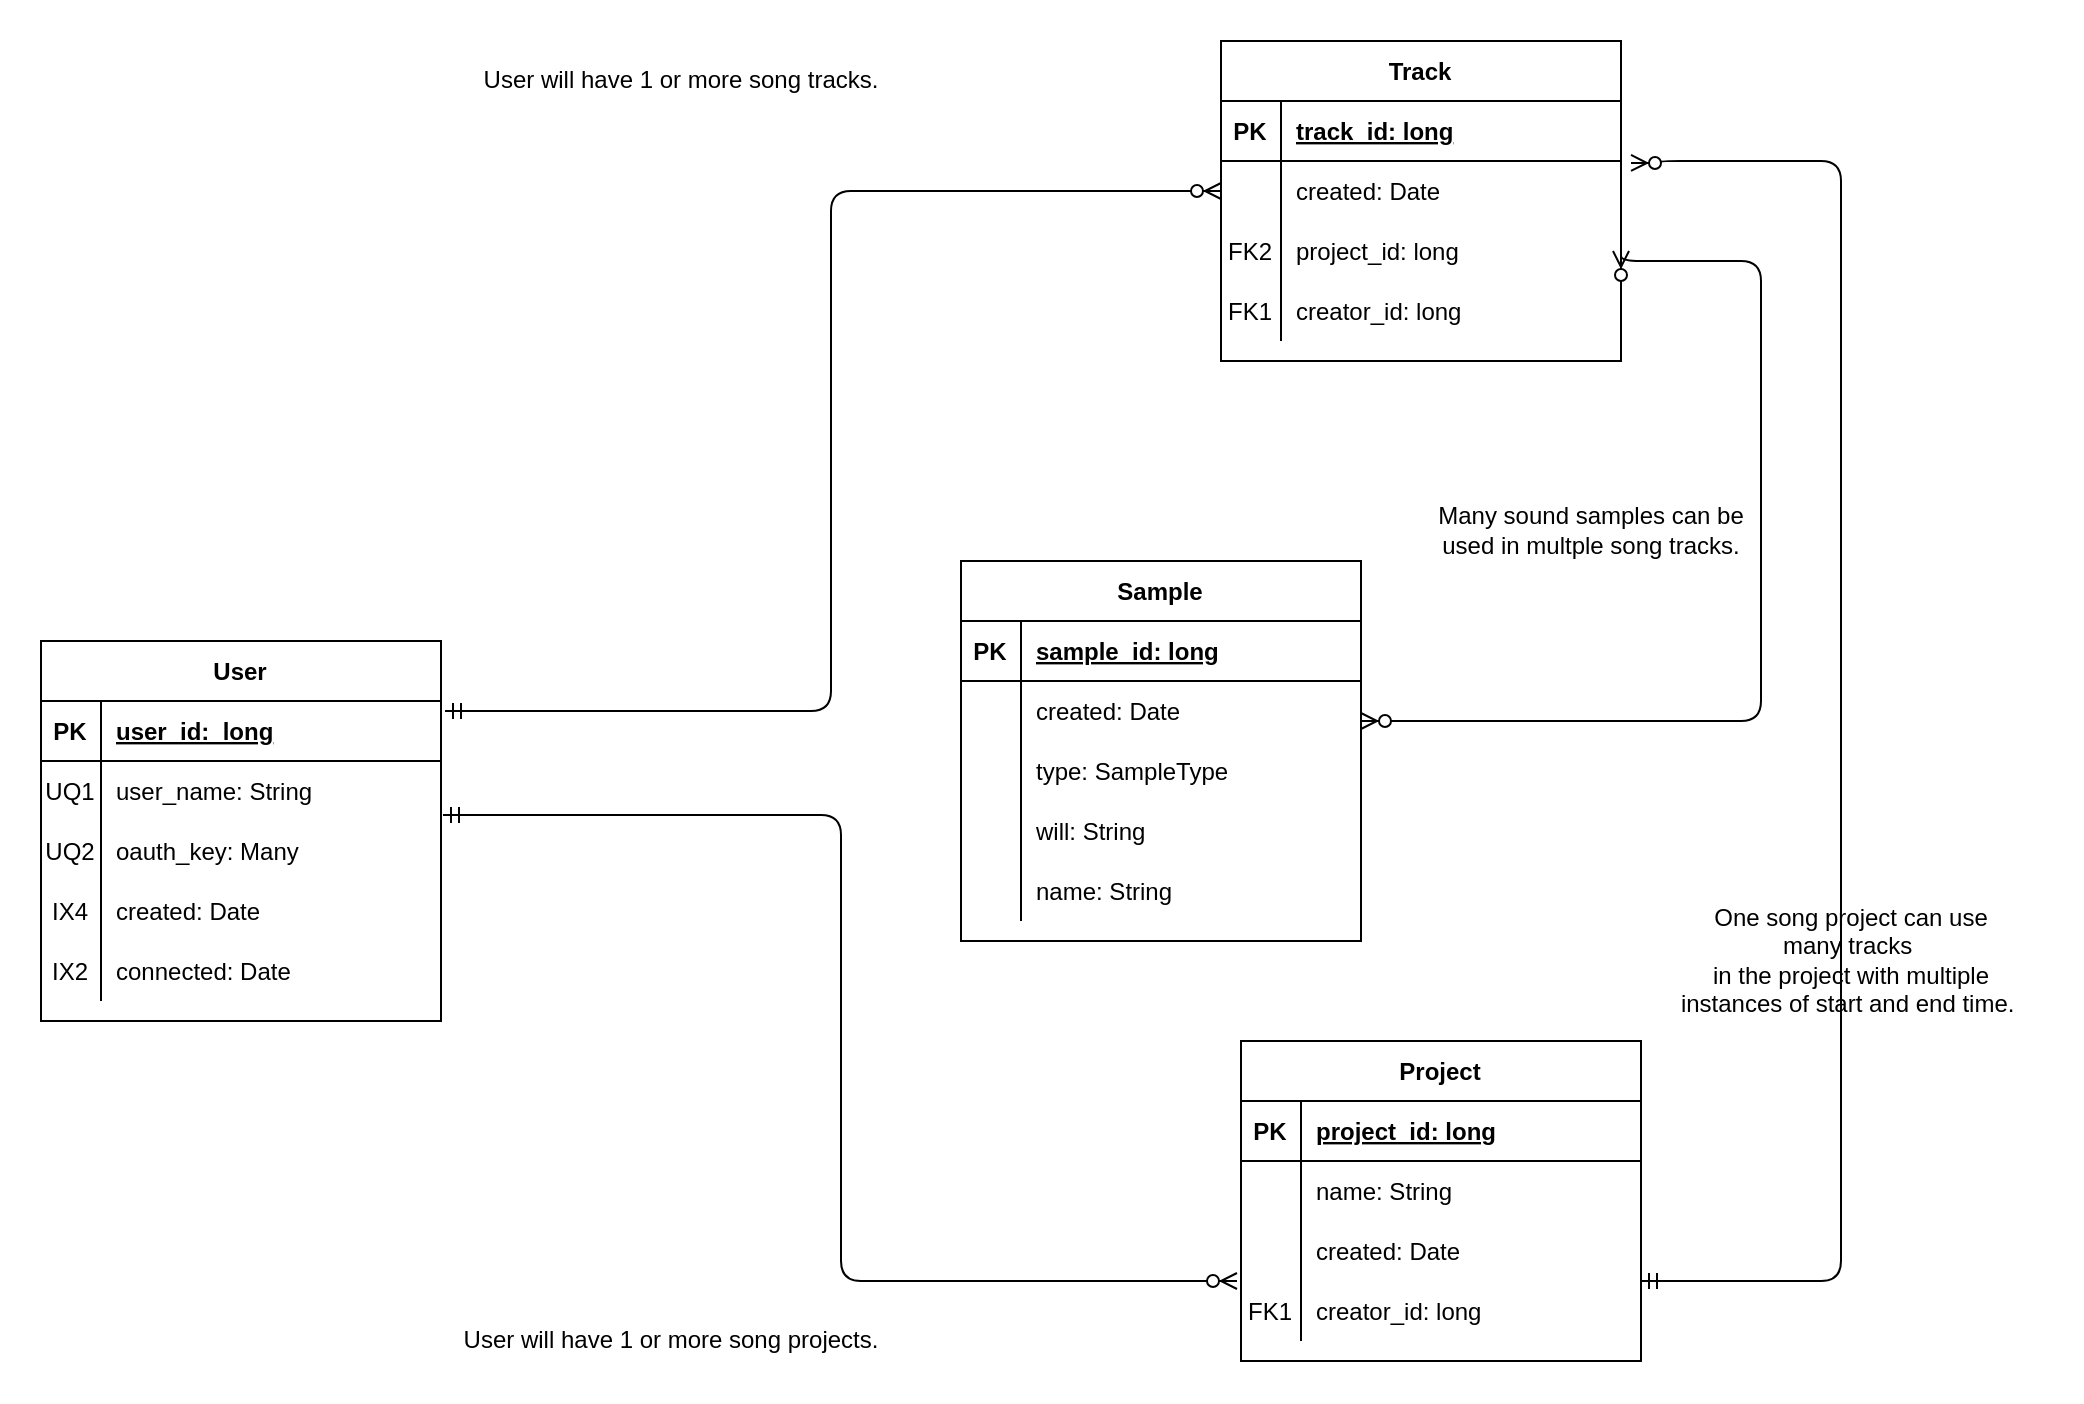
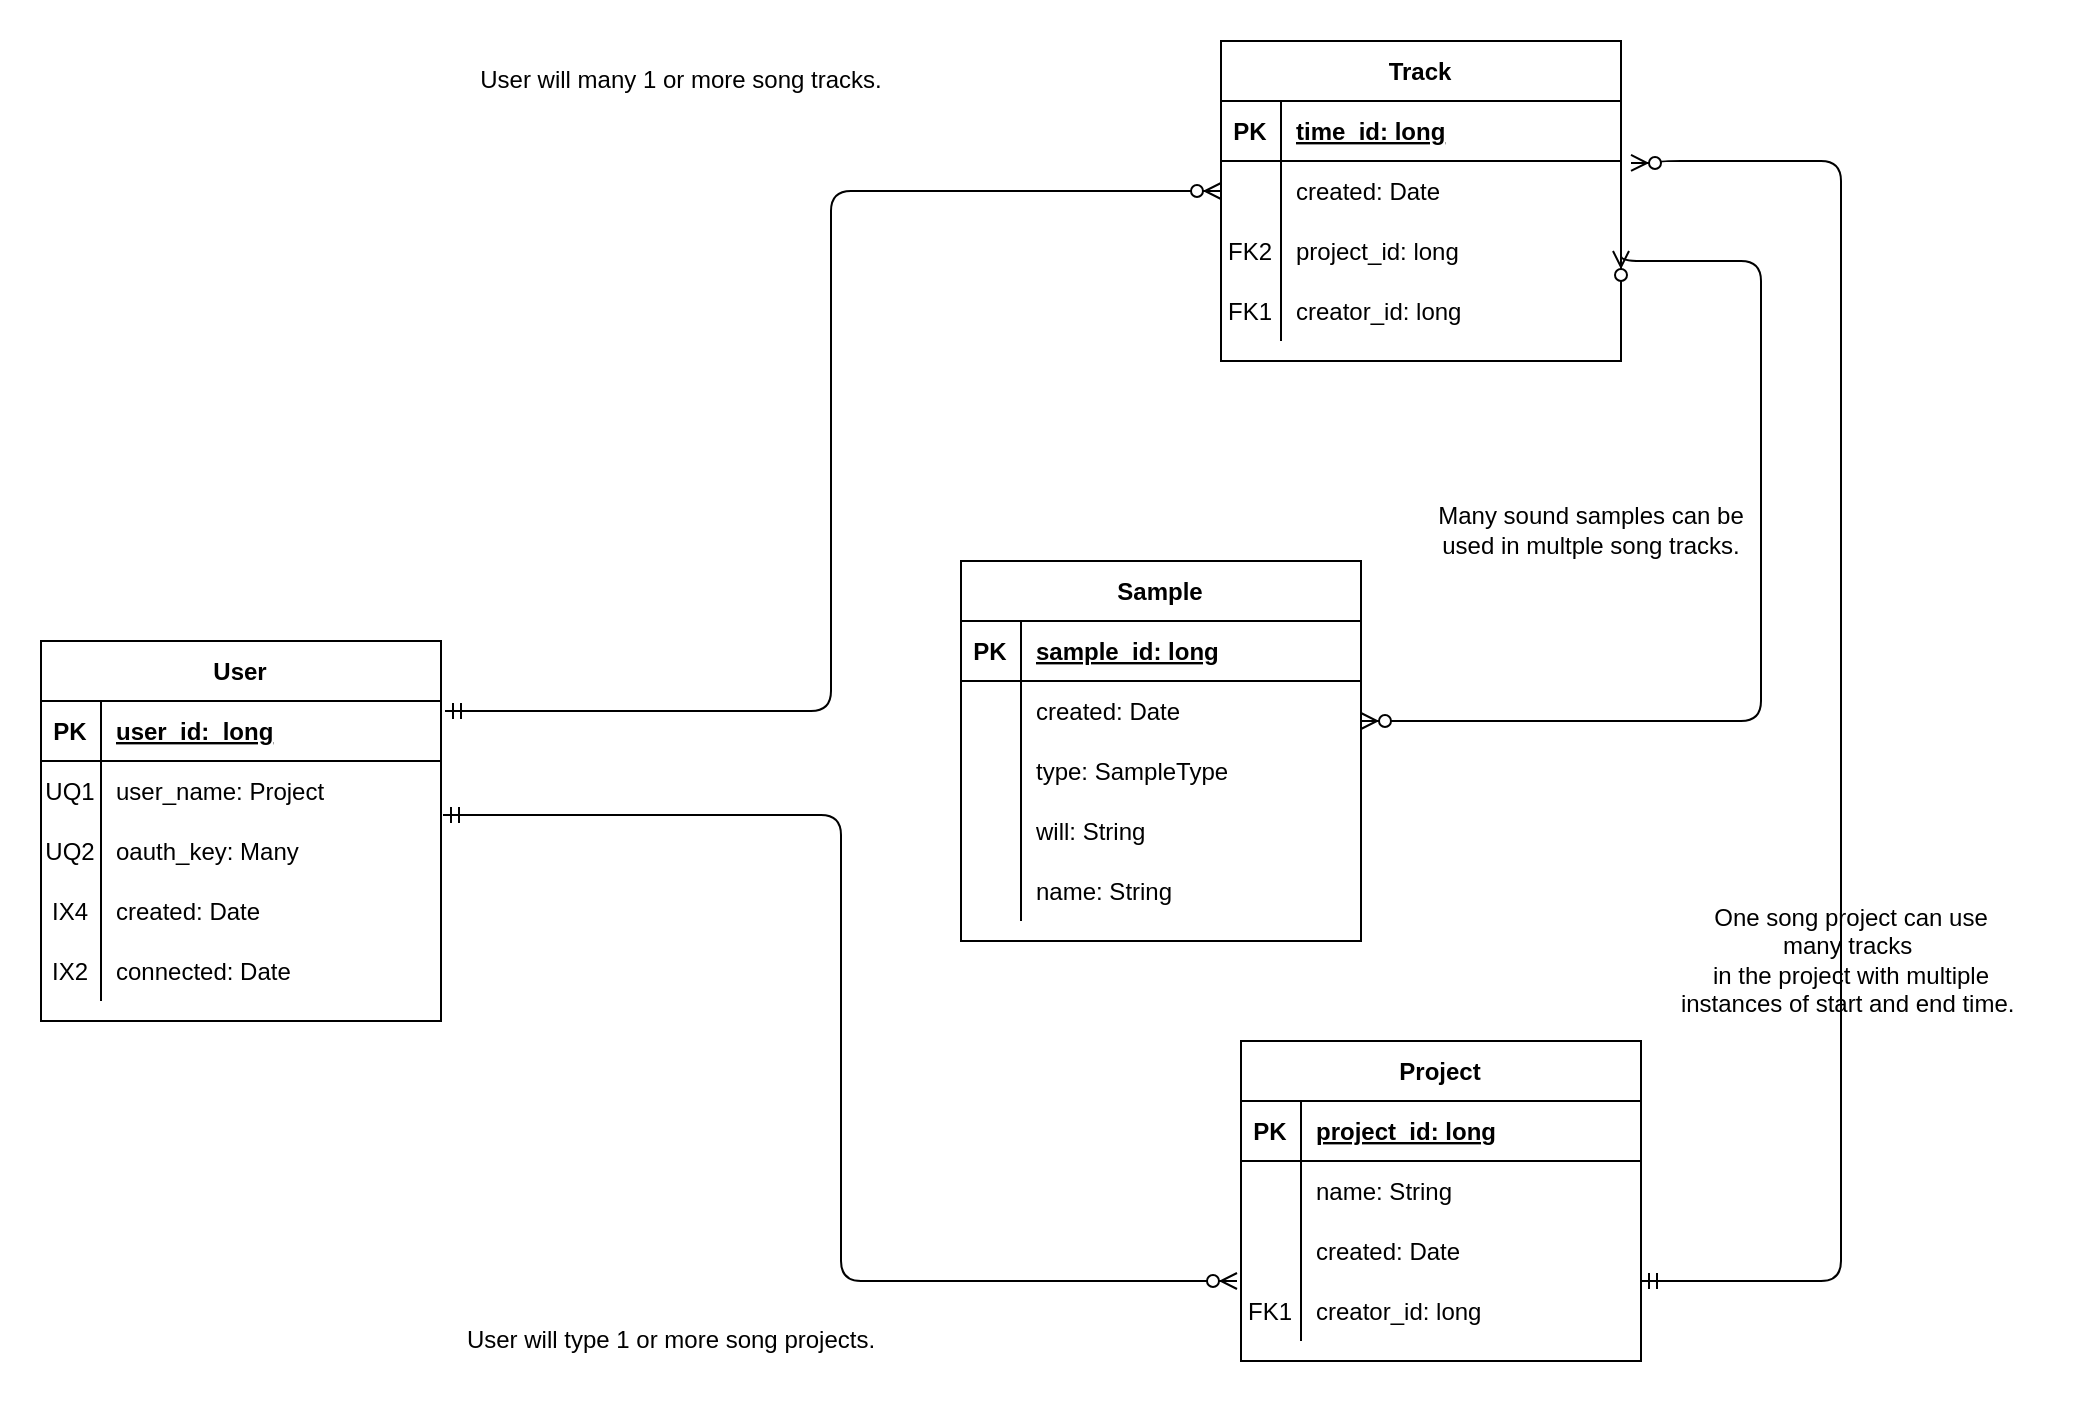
(682, 81) -> (682, 81)
(1378, 132) -> (1368, 132)
(221, 792) -> (231, 792)
(672, 1341) -> (672, 1341)
